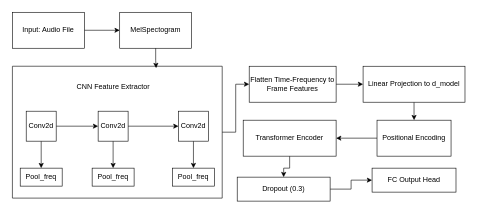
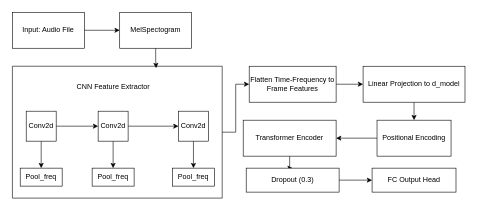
(284, 189) -> (293, 180)
